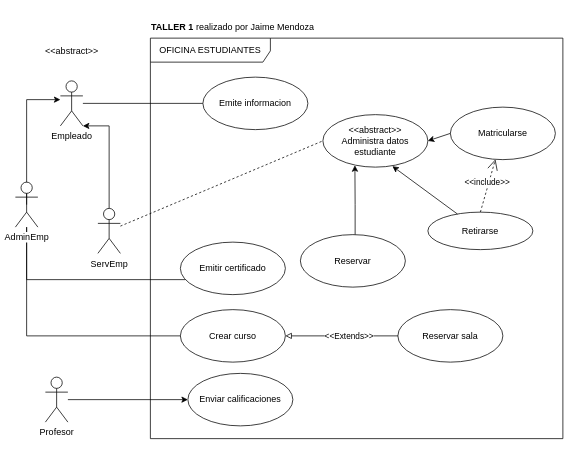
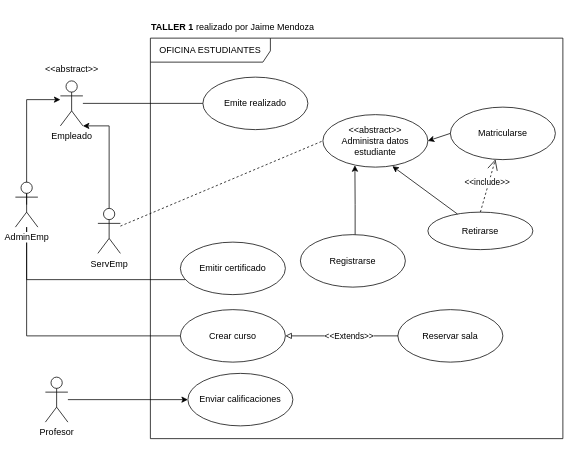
(72, 51) -> (72, 69)
(255, 103) -> (255, 103)
(353, 261) -> (353, 261)
